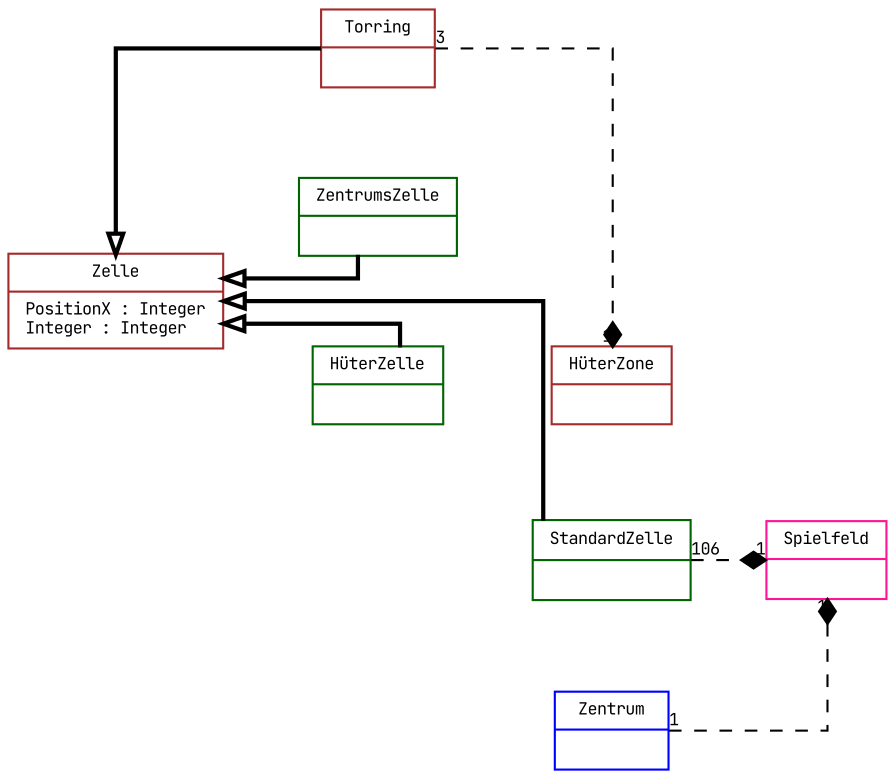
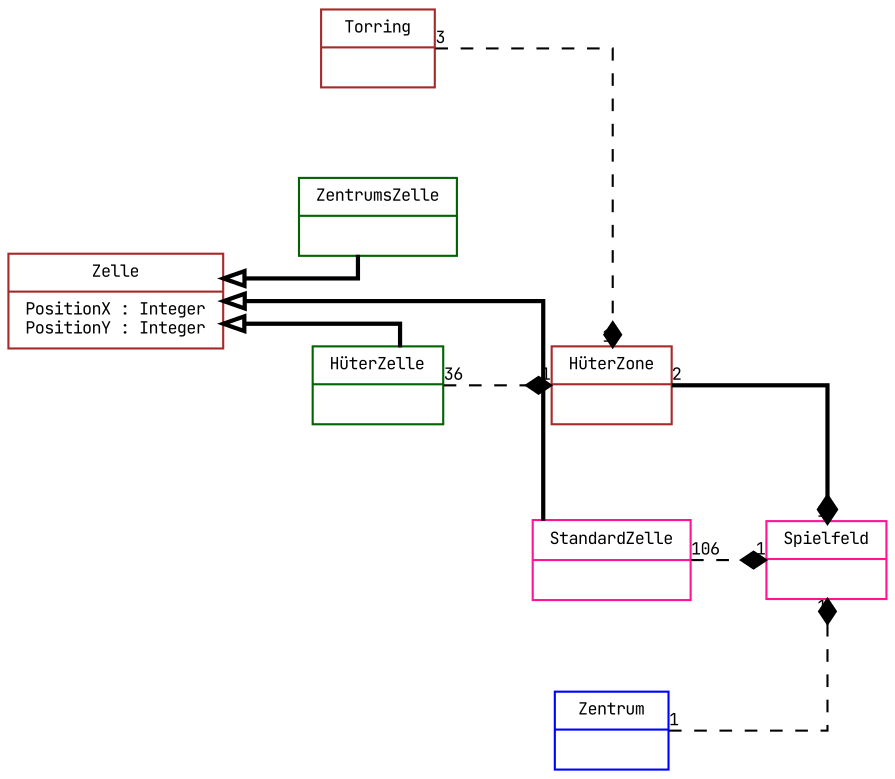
(126, 48) -> none
(106, 328) -> (116, 328)
none -> (485, 385)
none -> (805, 385)
(612, 560) -> (612, 560)
